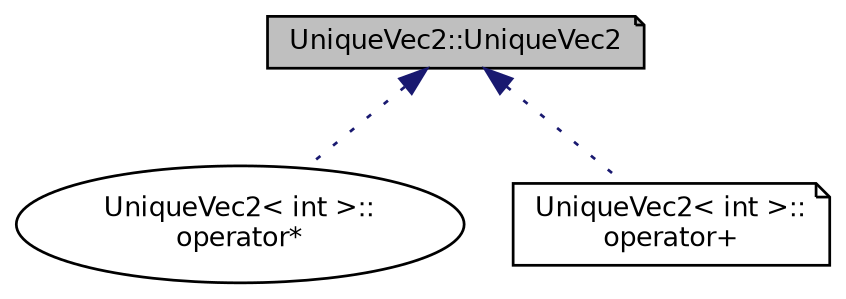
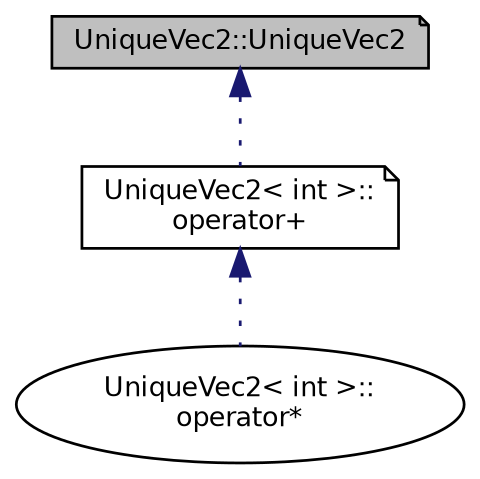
(355, 128) -> (240, 312)
